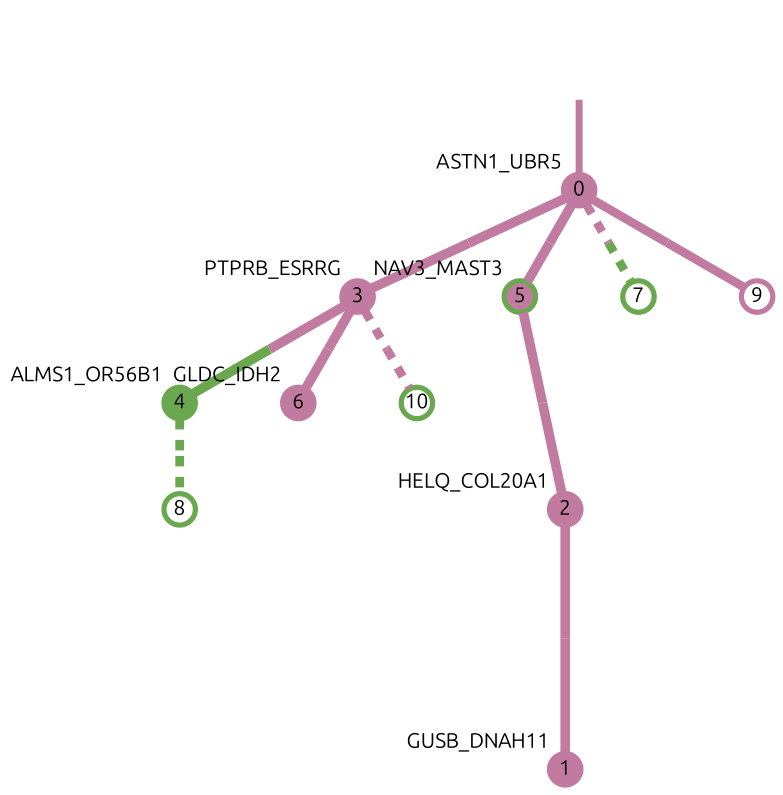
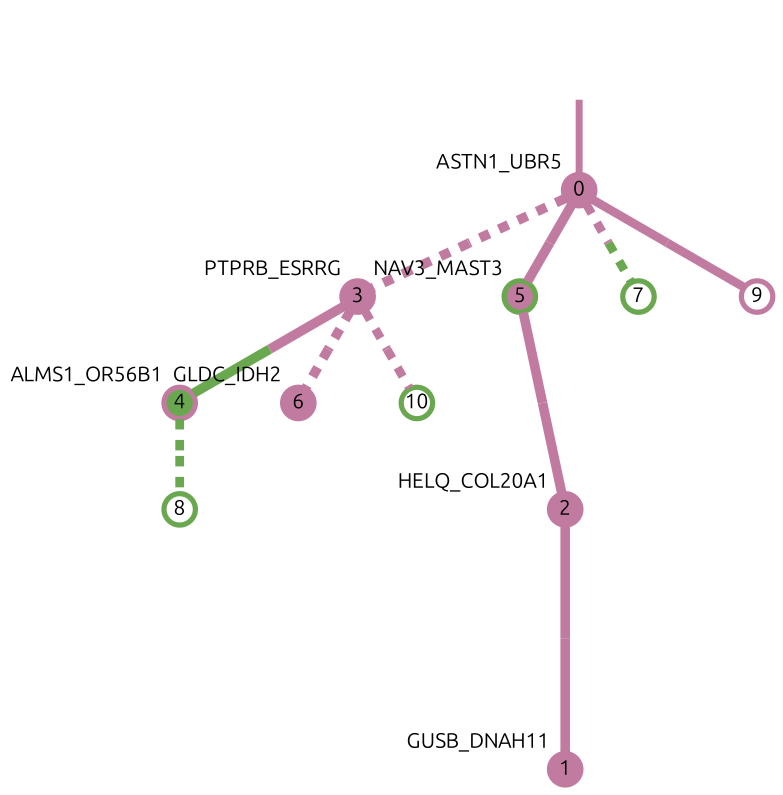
(469, 243) -> (469, 243)
(328, 349) -> (328, 349)
(180, 403) -> (180, 403)
